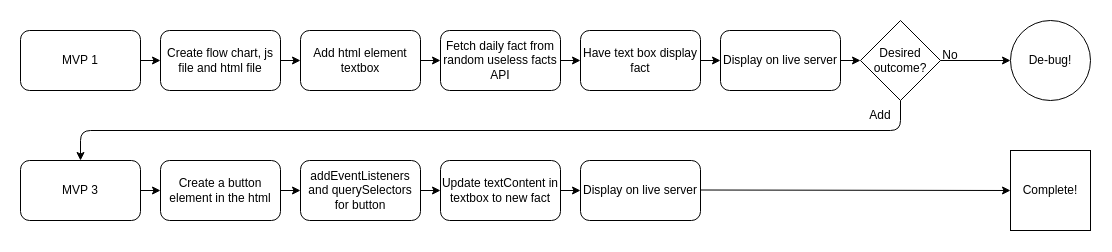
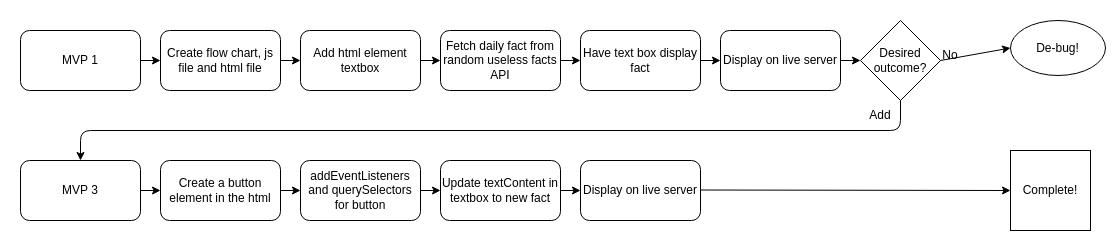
(1051, 61) -> (1058, 48)
